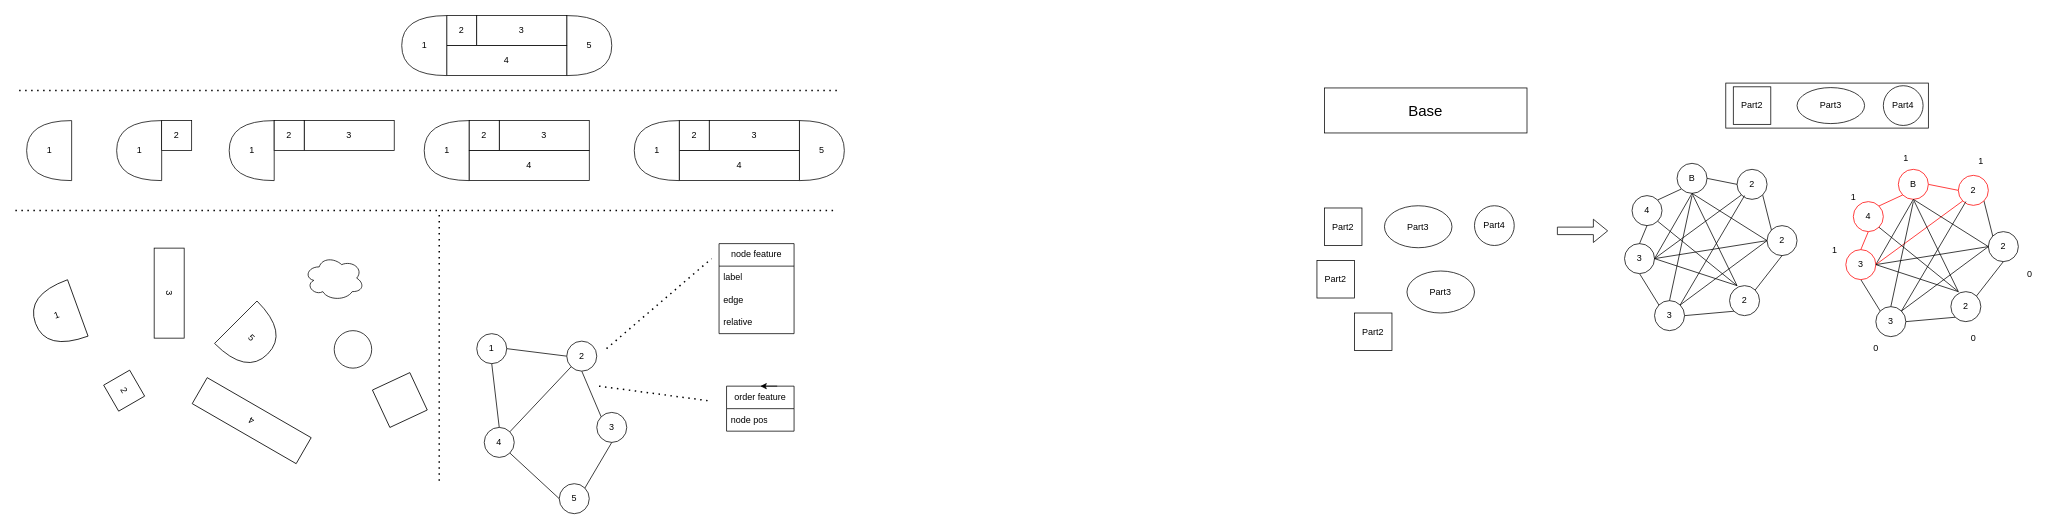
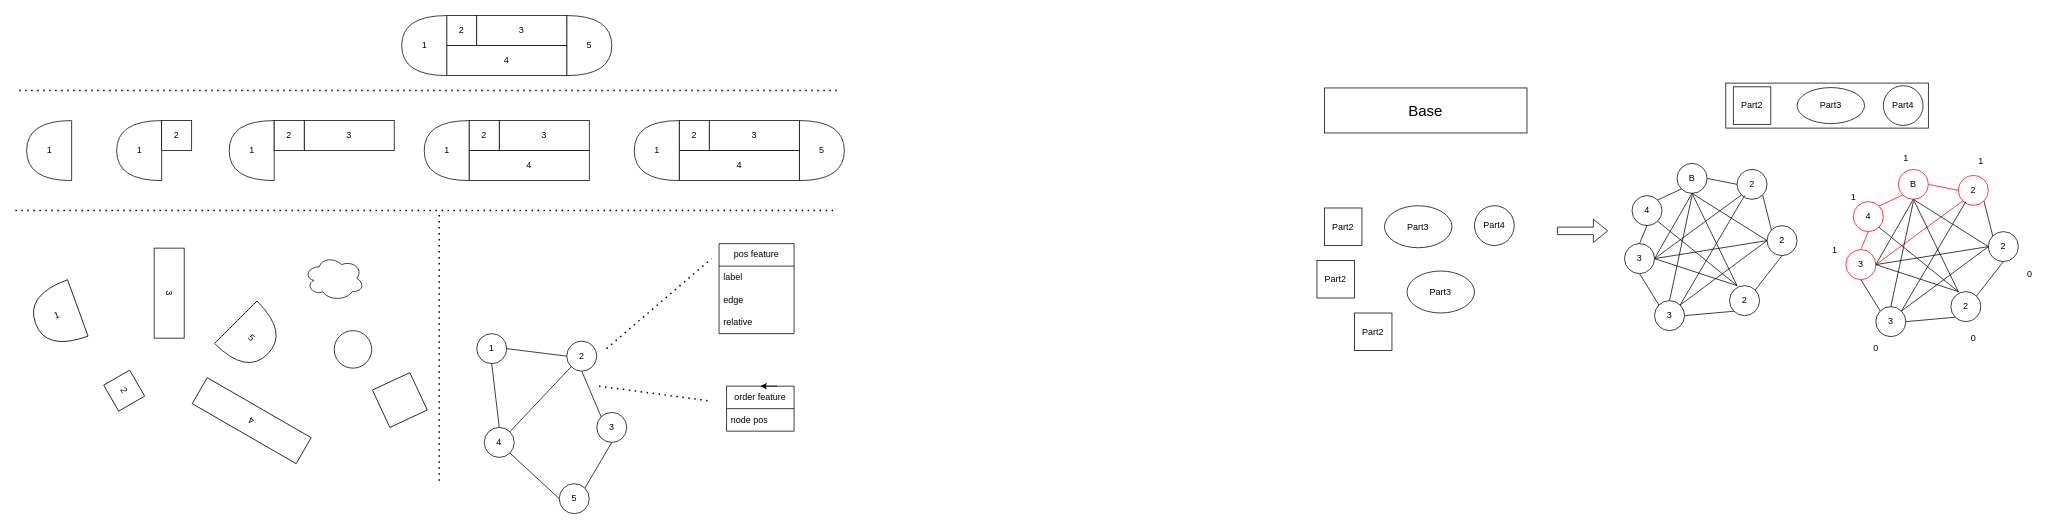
(756, 255) -> (756, 255)
